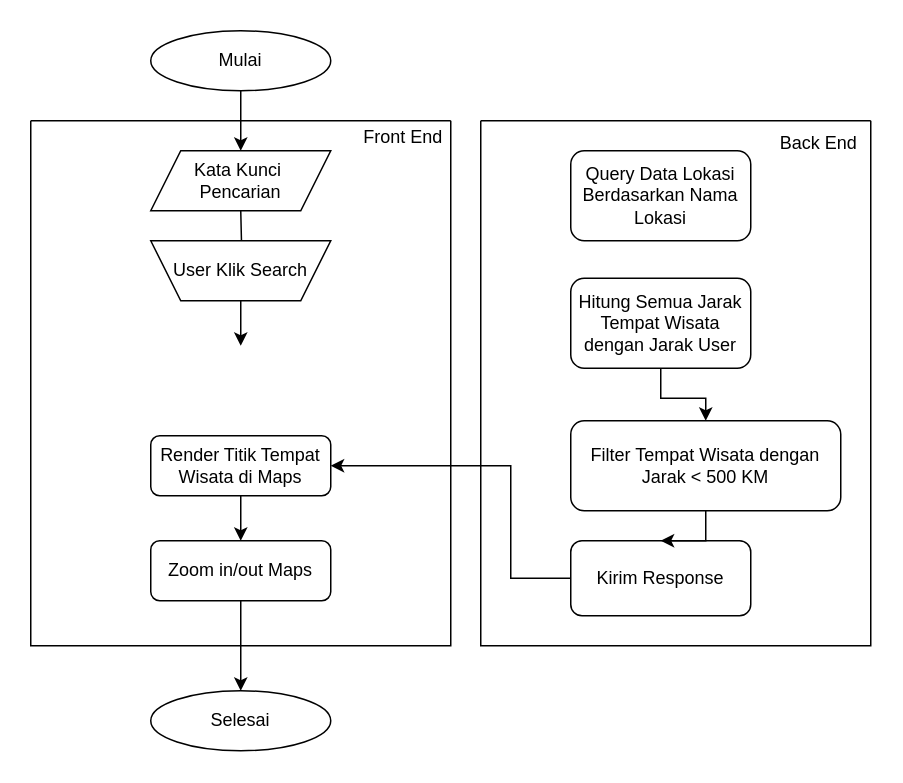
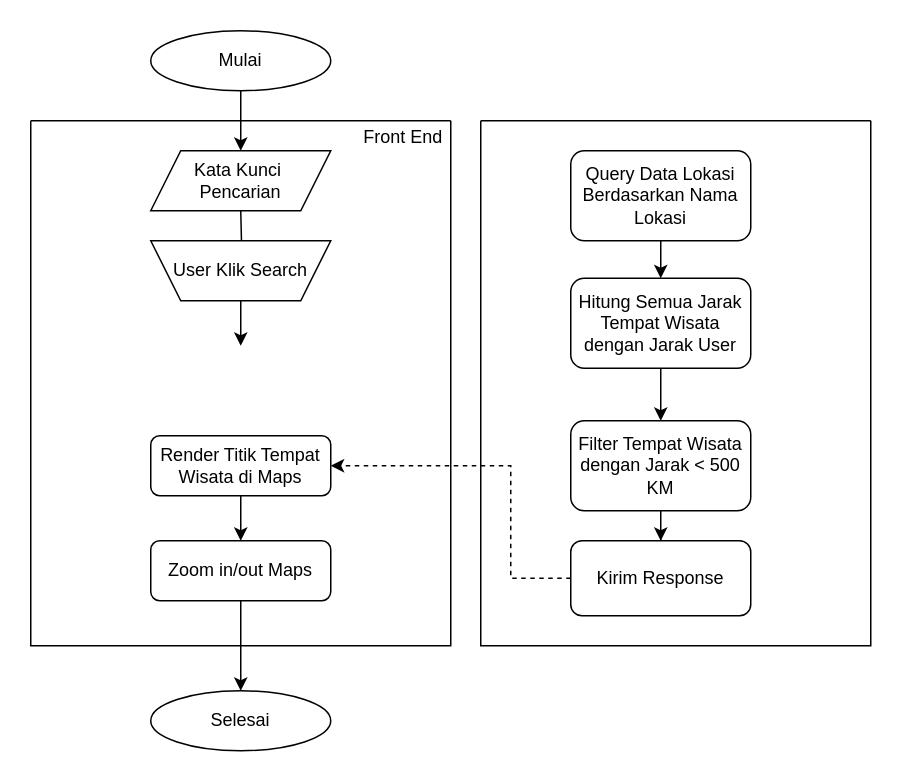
(818, 143) -> none
none -> (661, 265)
(510, 466) -> (510, 466)
(706, 466) -> (661, 466)
